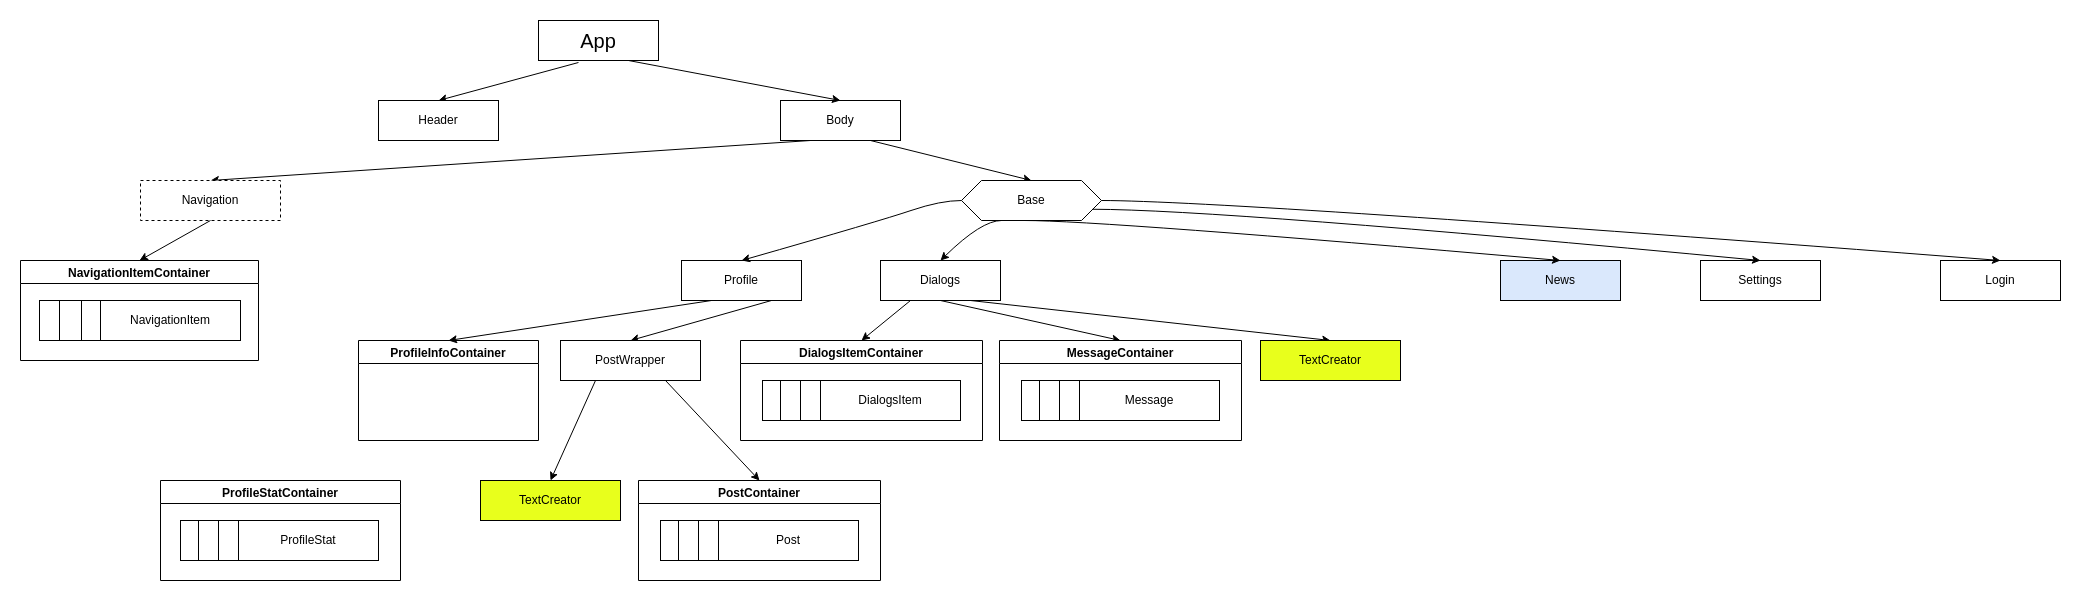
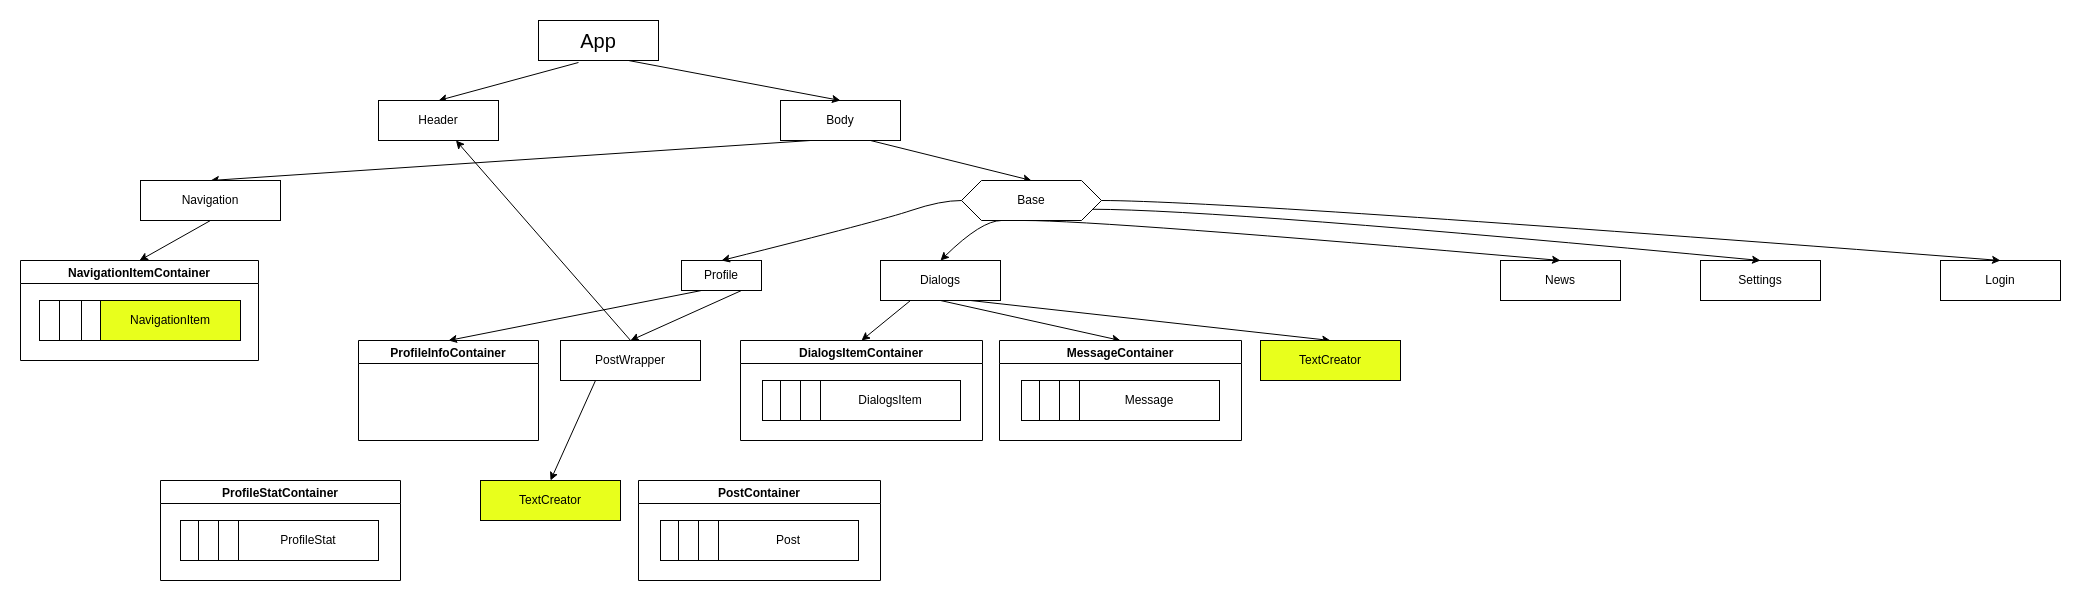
(211, 201) -> (211, 201)
(742, 281) -> (722, 276)
(1561, 281) -> (1561, 281)
(171, 321) -> (171, 321)
(710, 428) -> (546, 243)
